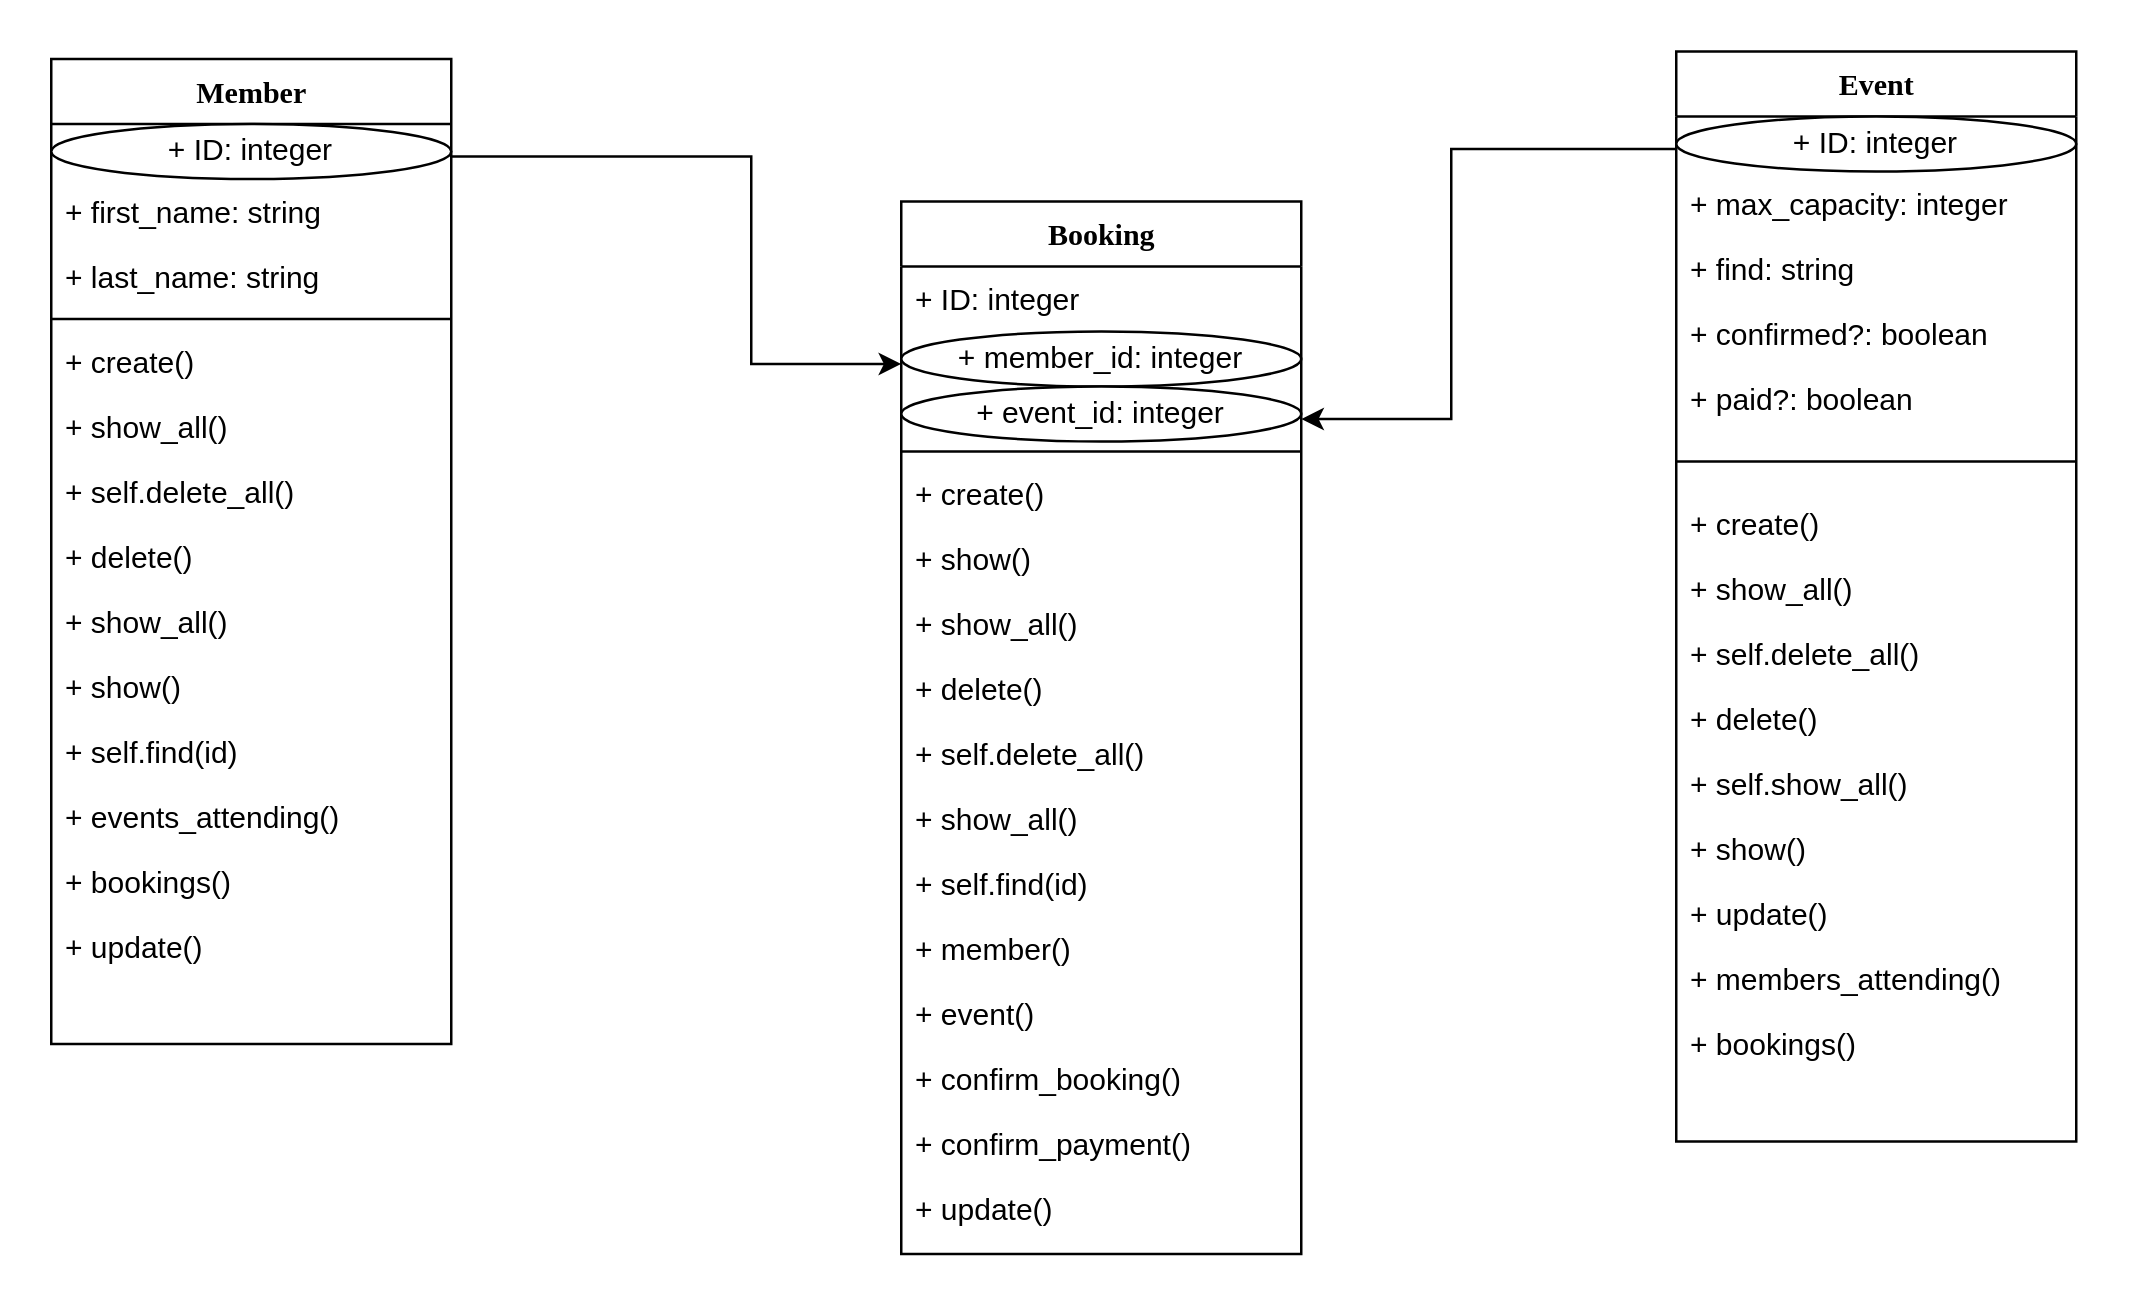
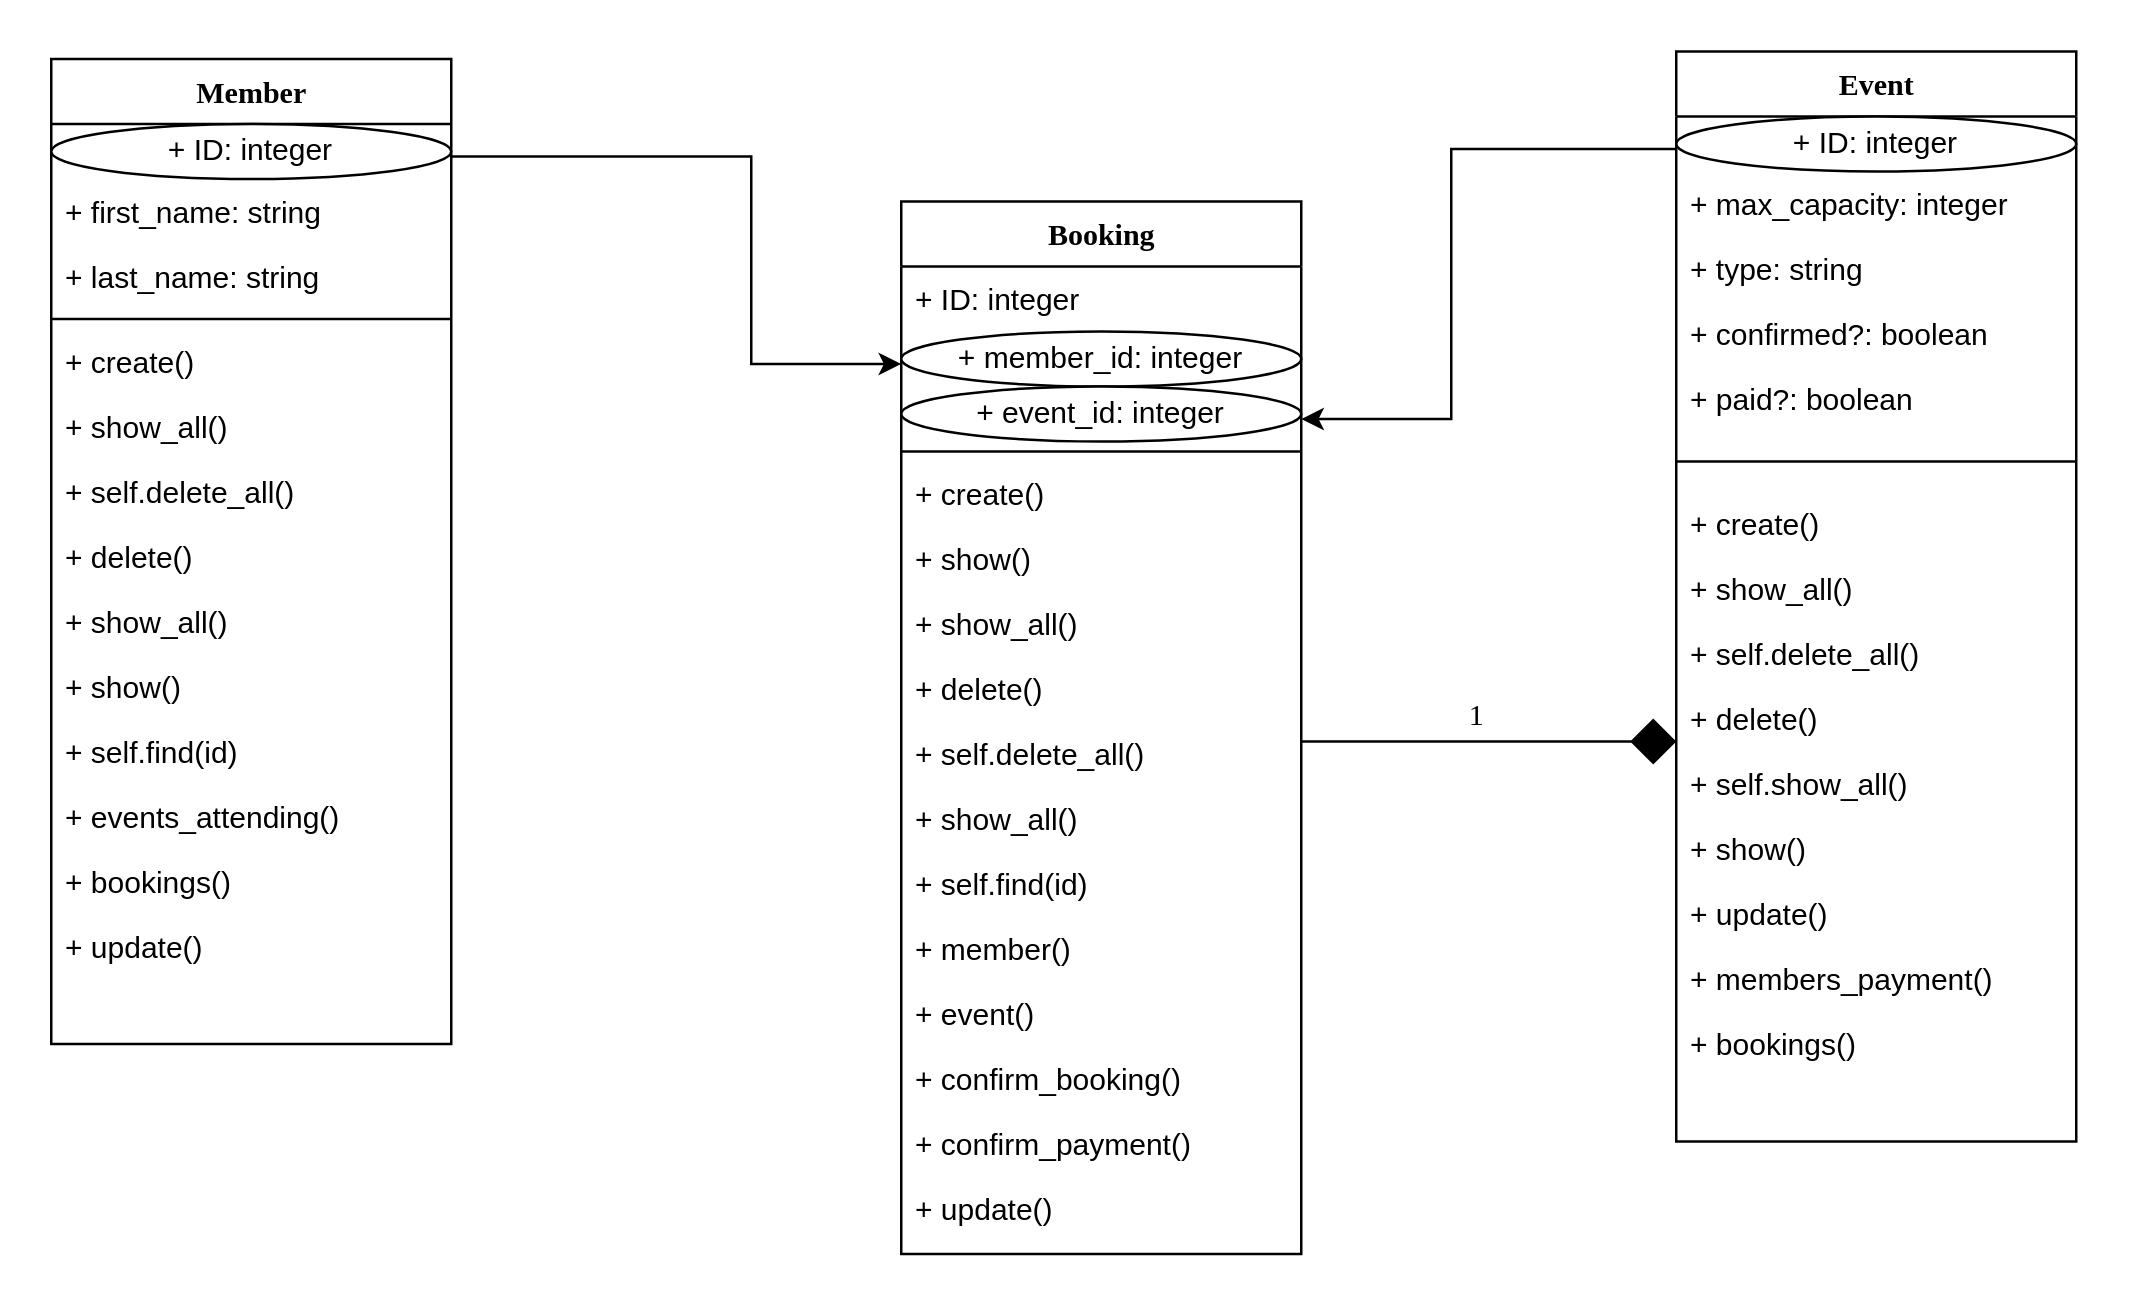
(1789, 272) -> (1793, 272)
none -> (1466, 741)
(1860, 982) -> (1847, 982)
